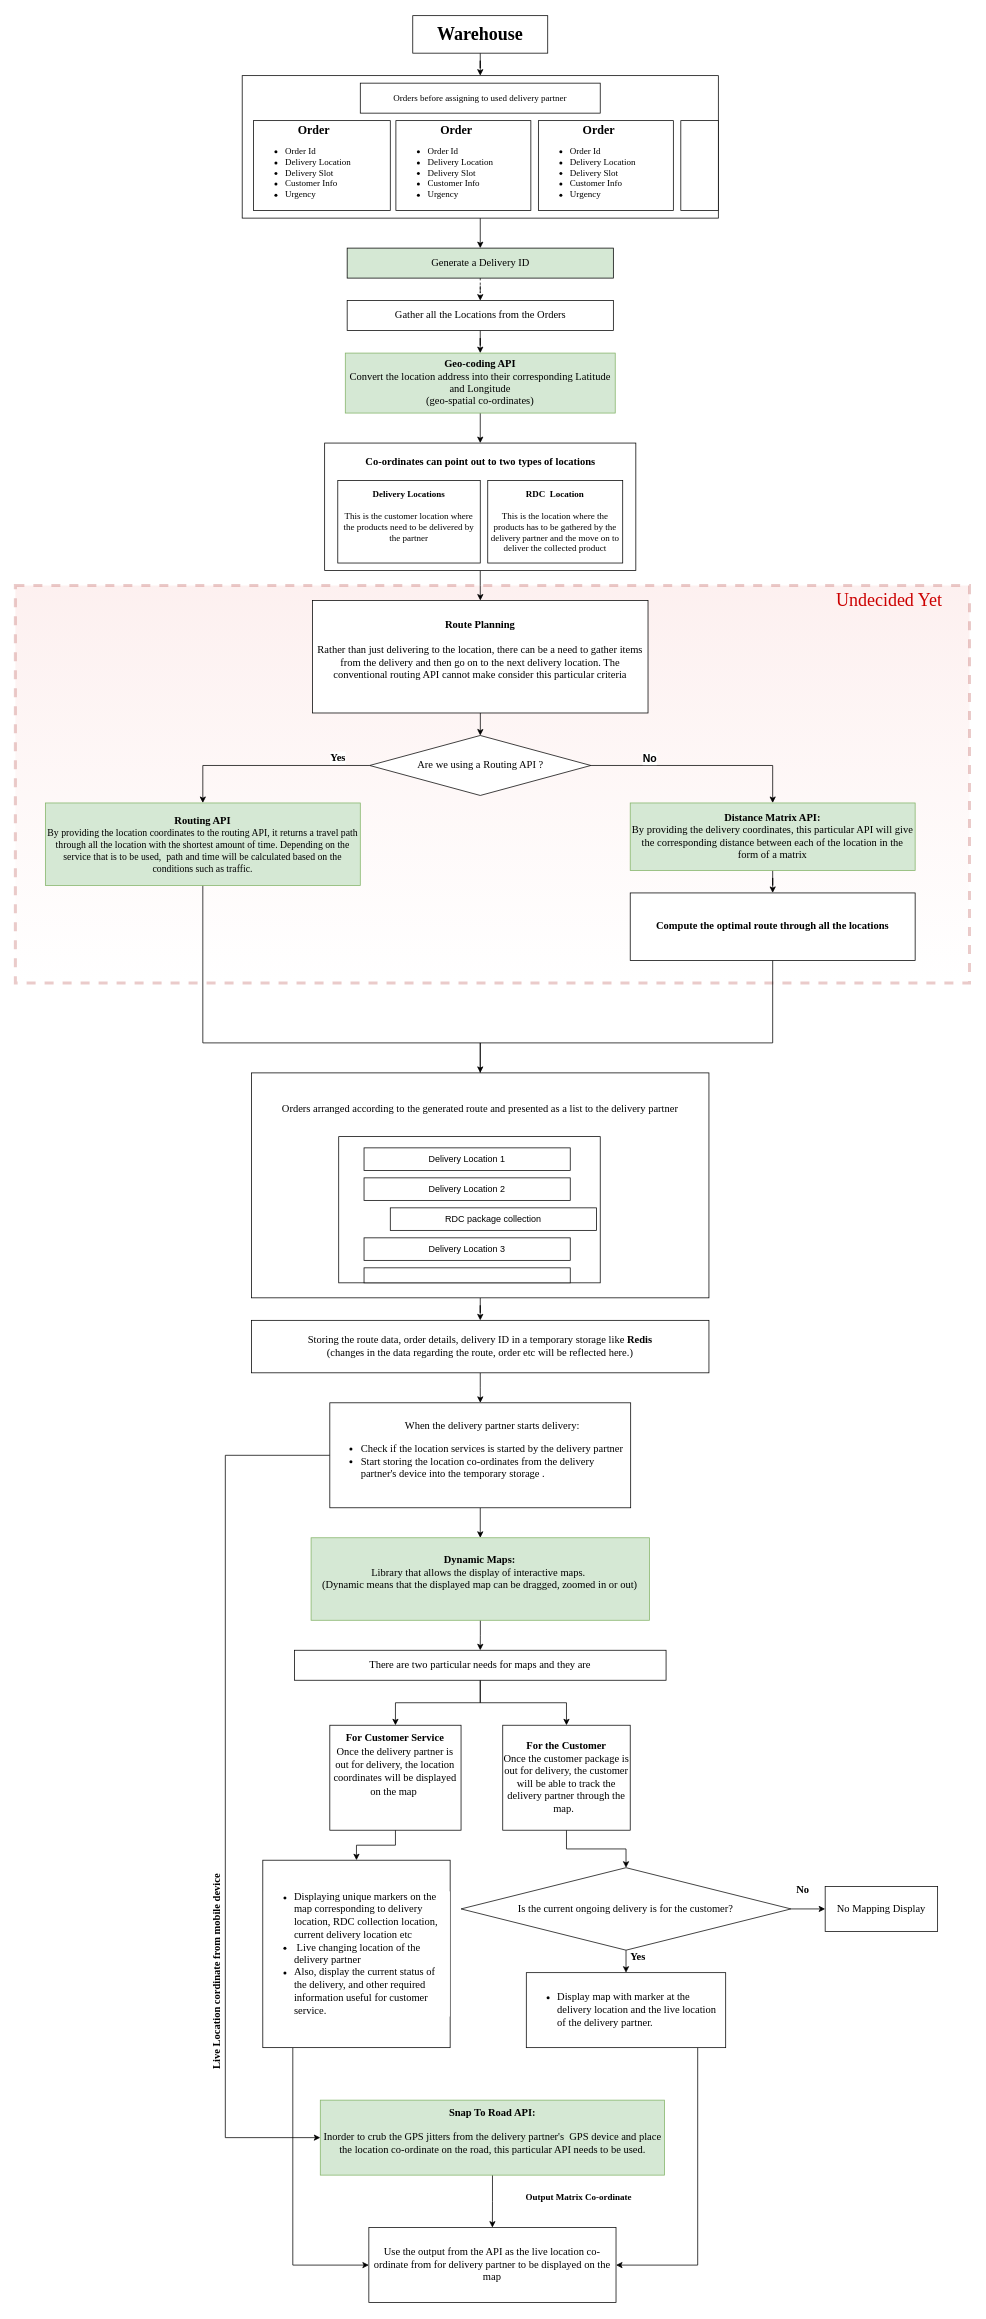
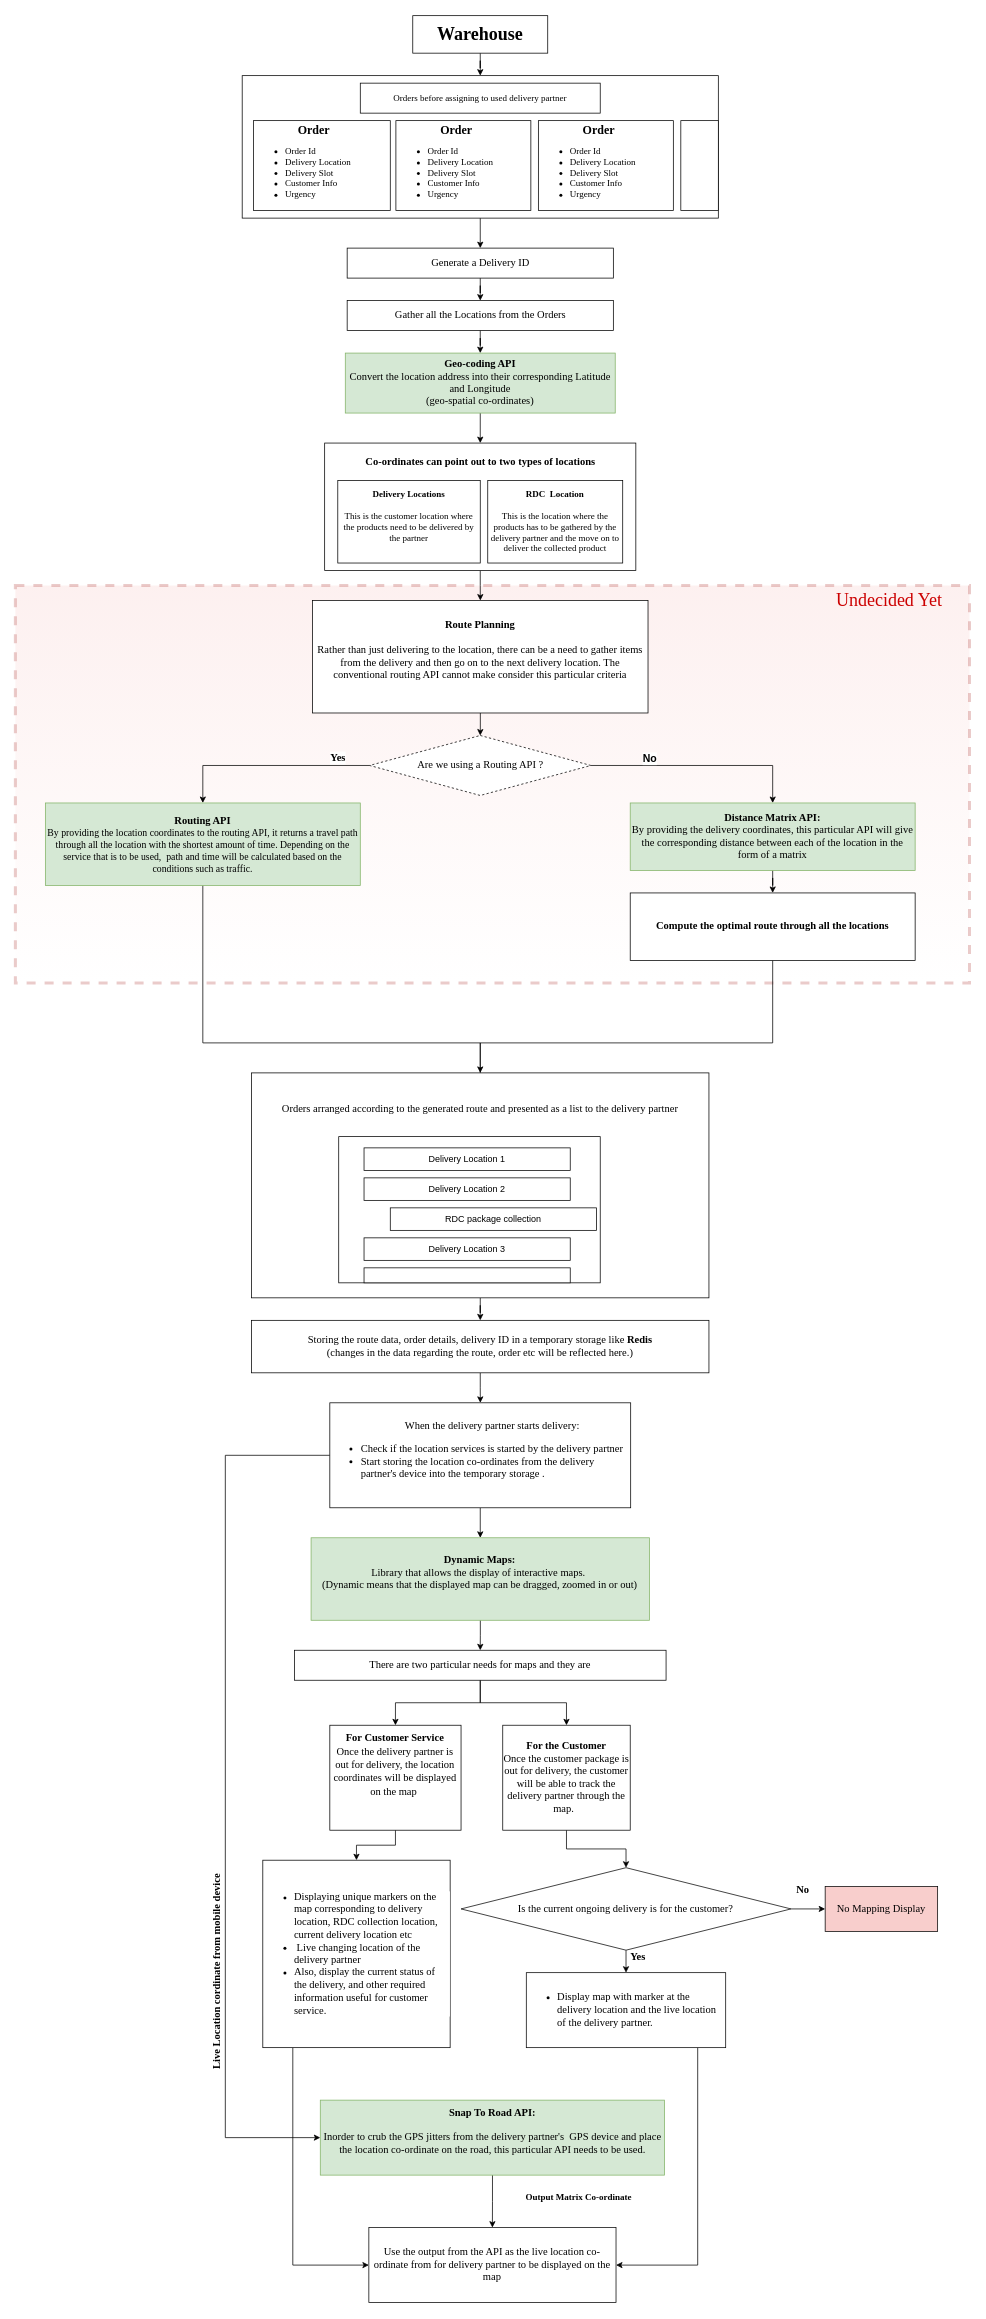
(480, 263) -> (480, 263)
(480, 292) -> (480, 292)
(480, 765) -> (480, 765)
(882, 1909) -> (882, 1909)
